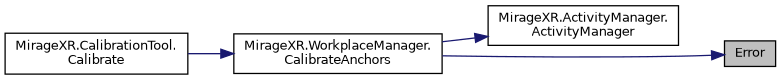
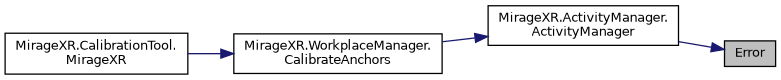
(96, 54) -> (96, 54)
(577, 57) -> (695, 44)
